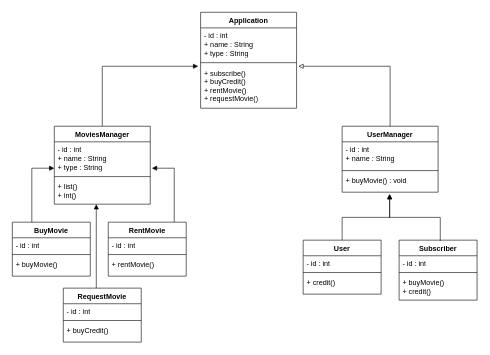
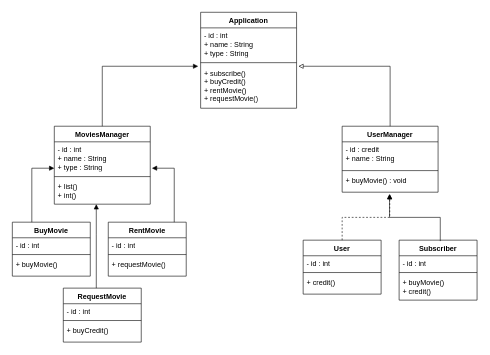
(371, 155) -> (371, 155)
(354, 218) -> (354, 218)
(136, 266) -> (142, 266)
